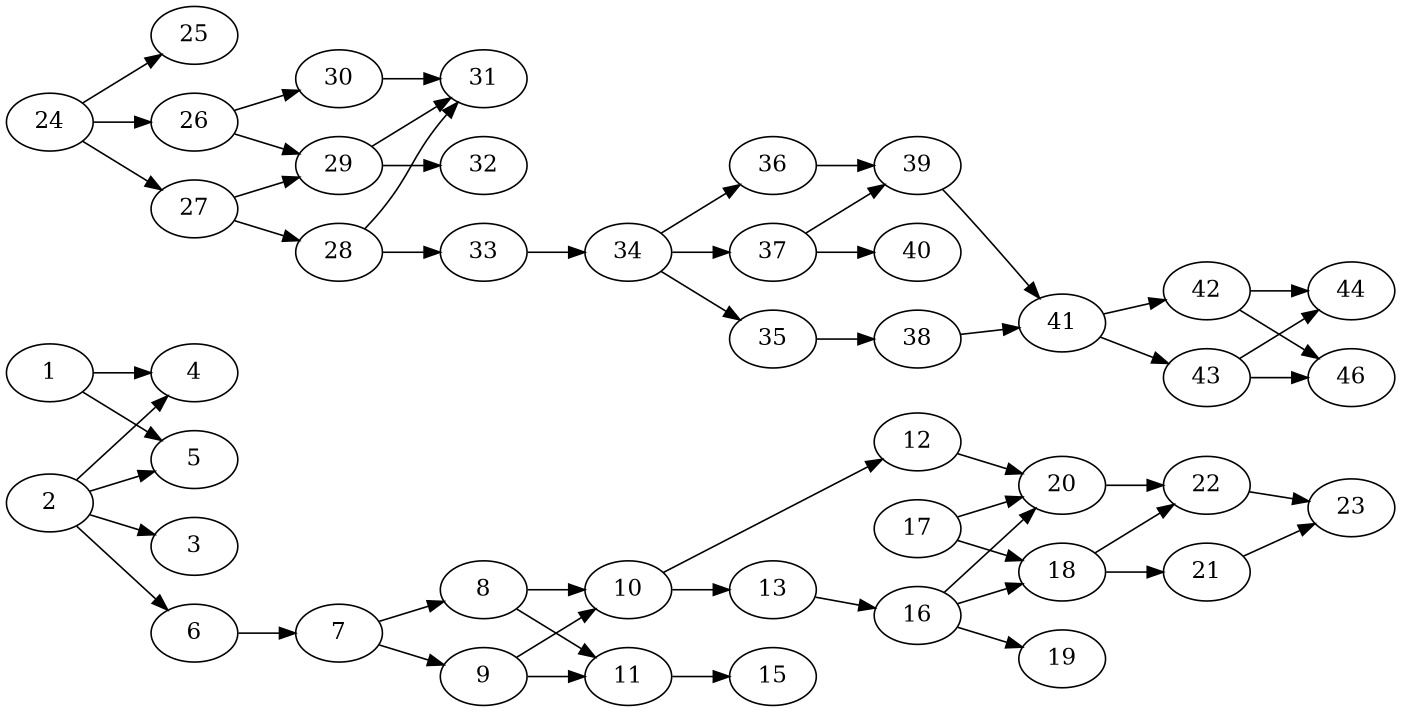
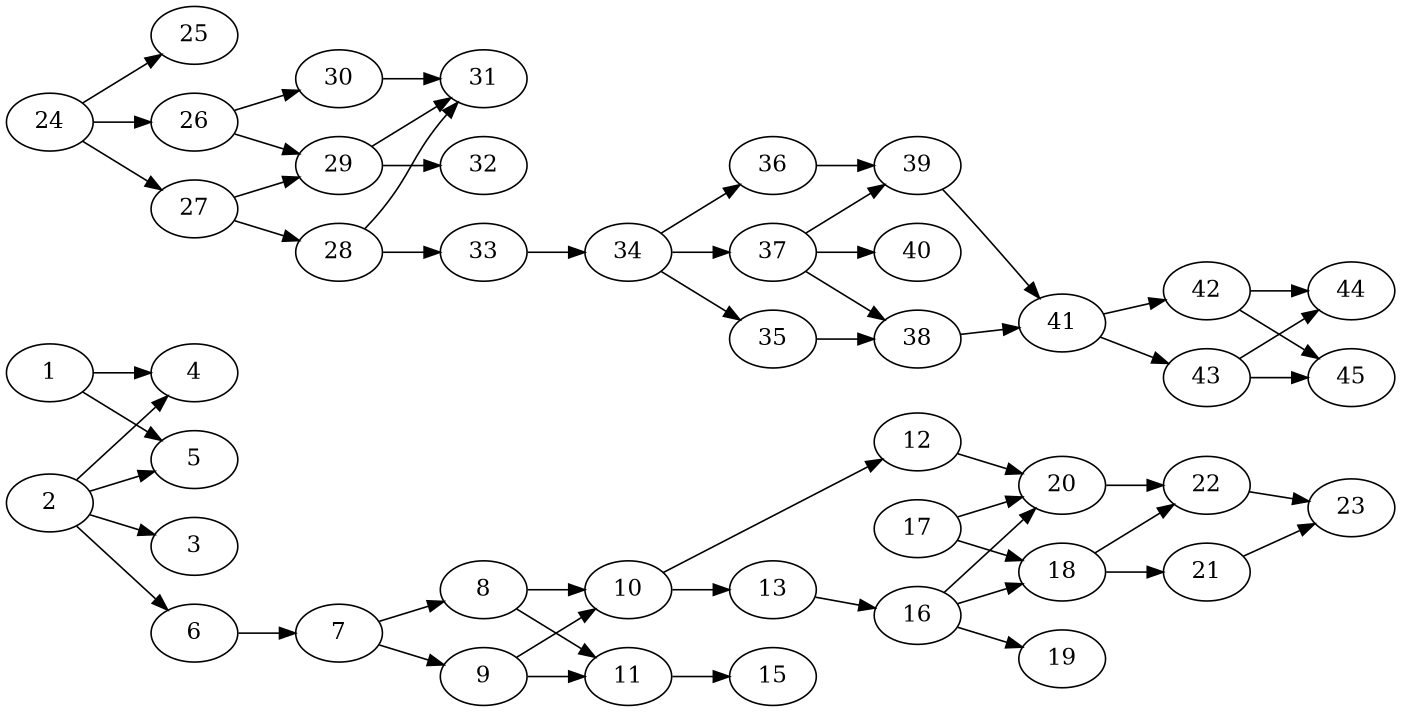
none -> (838, 291)
(1351, 378) -> (1351, 378)
